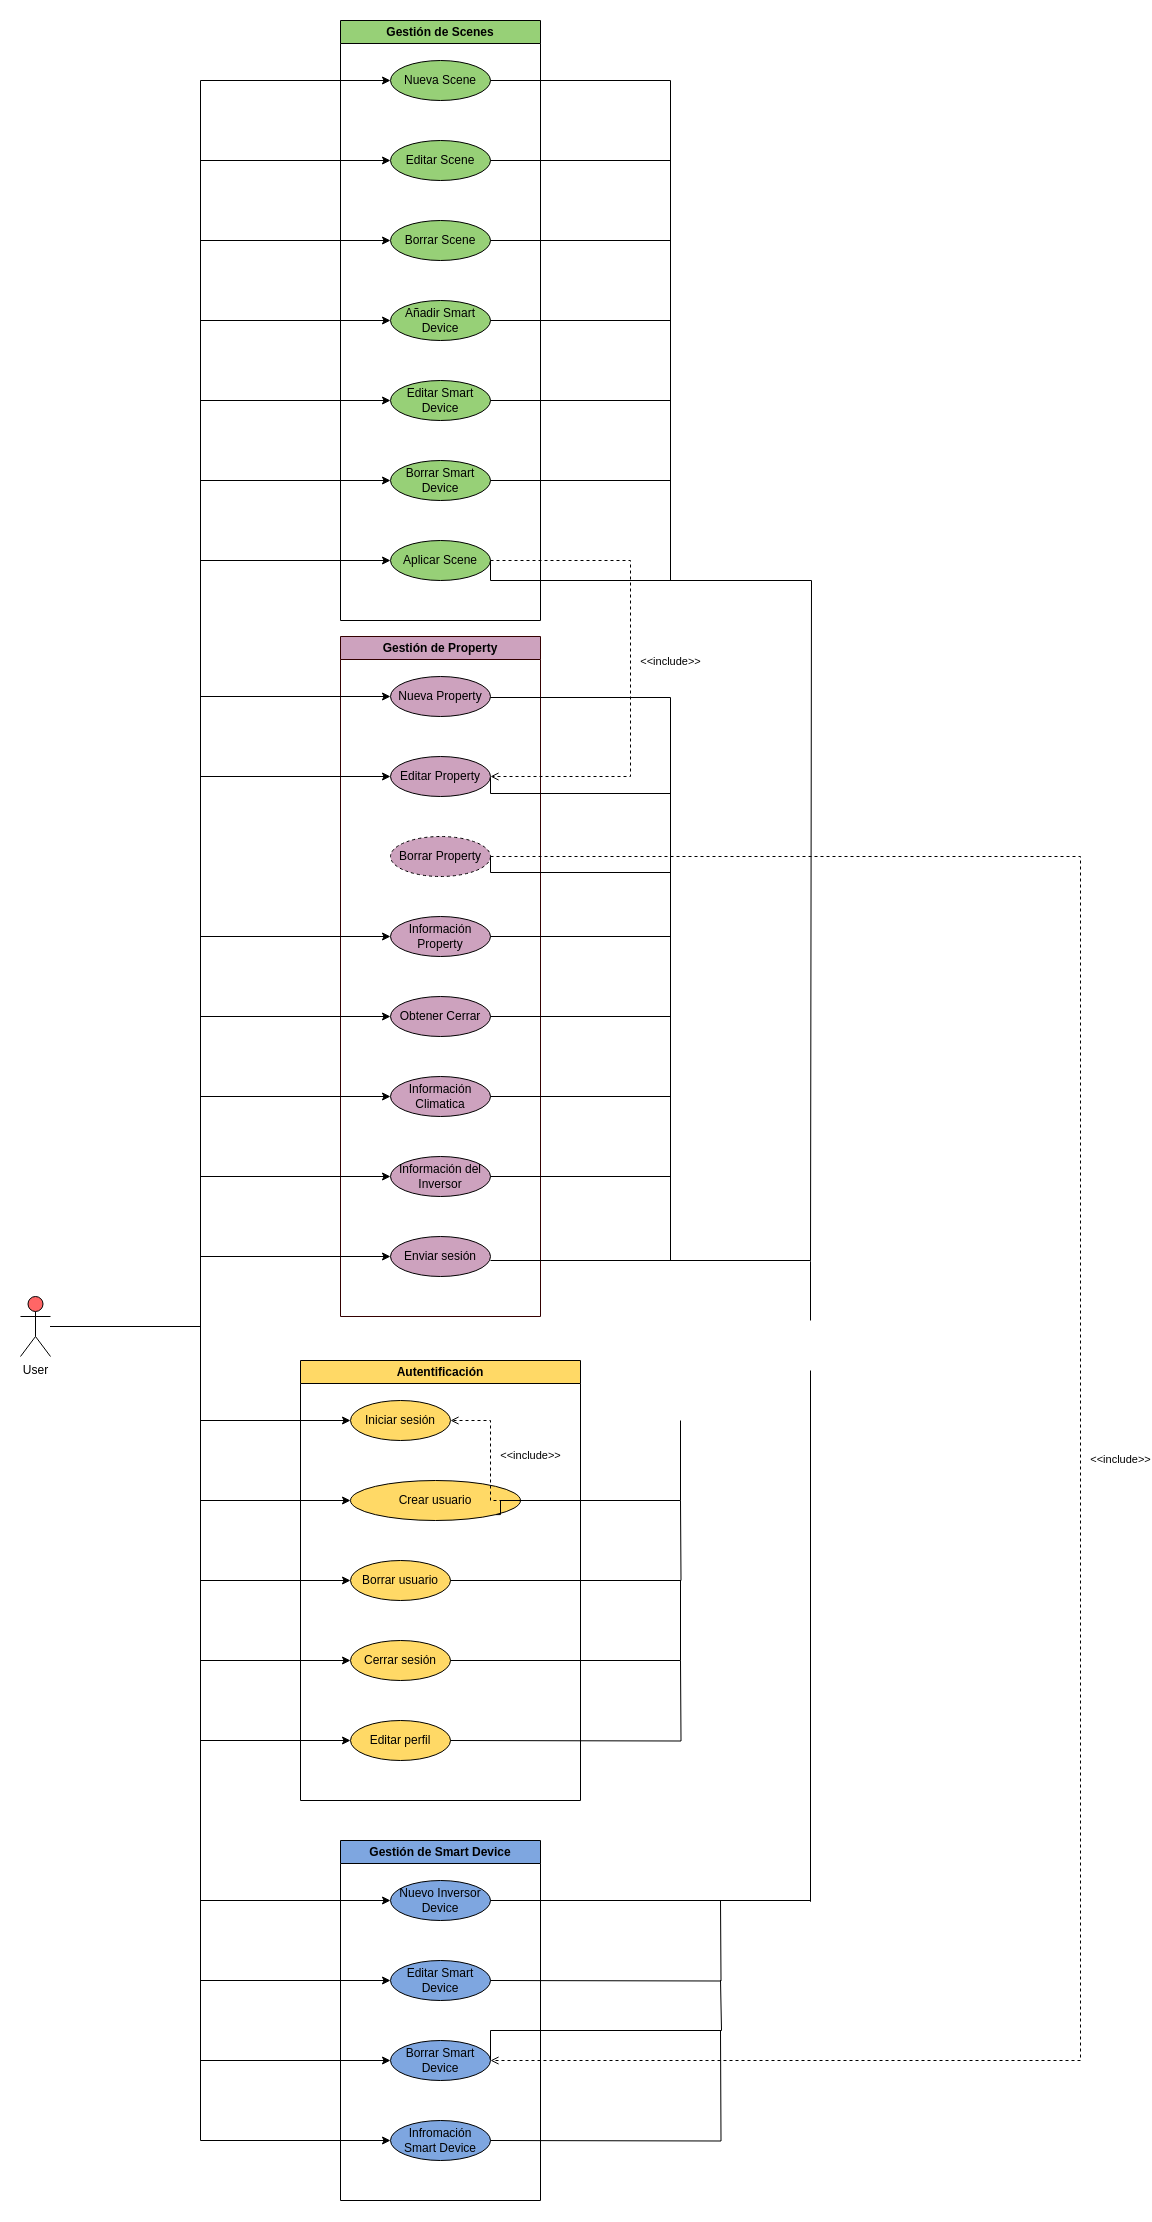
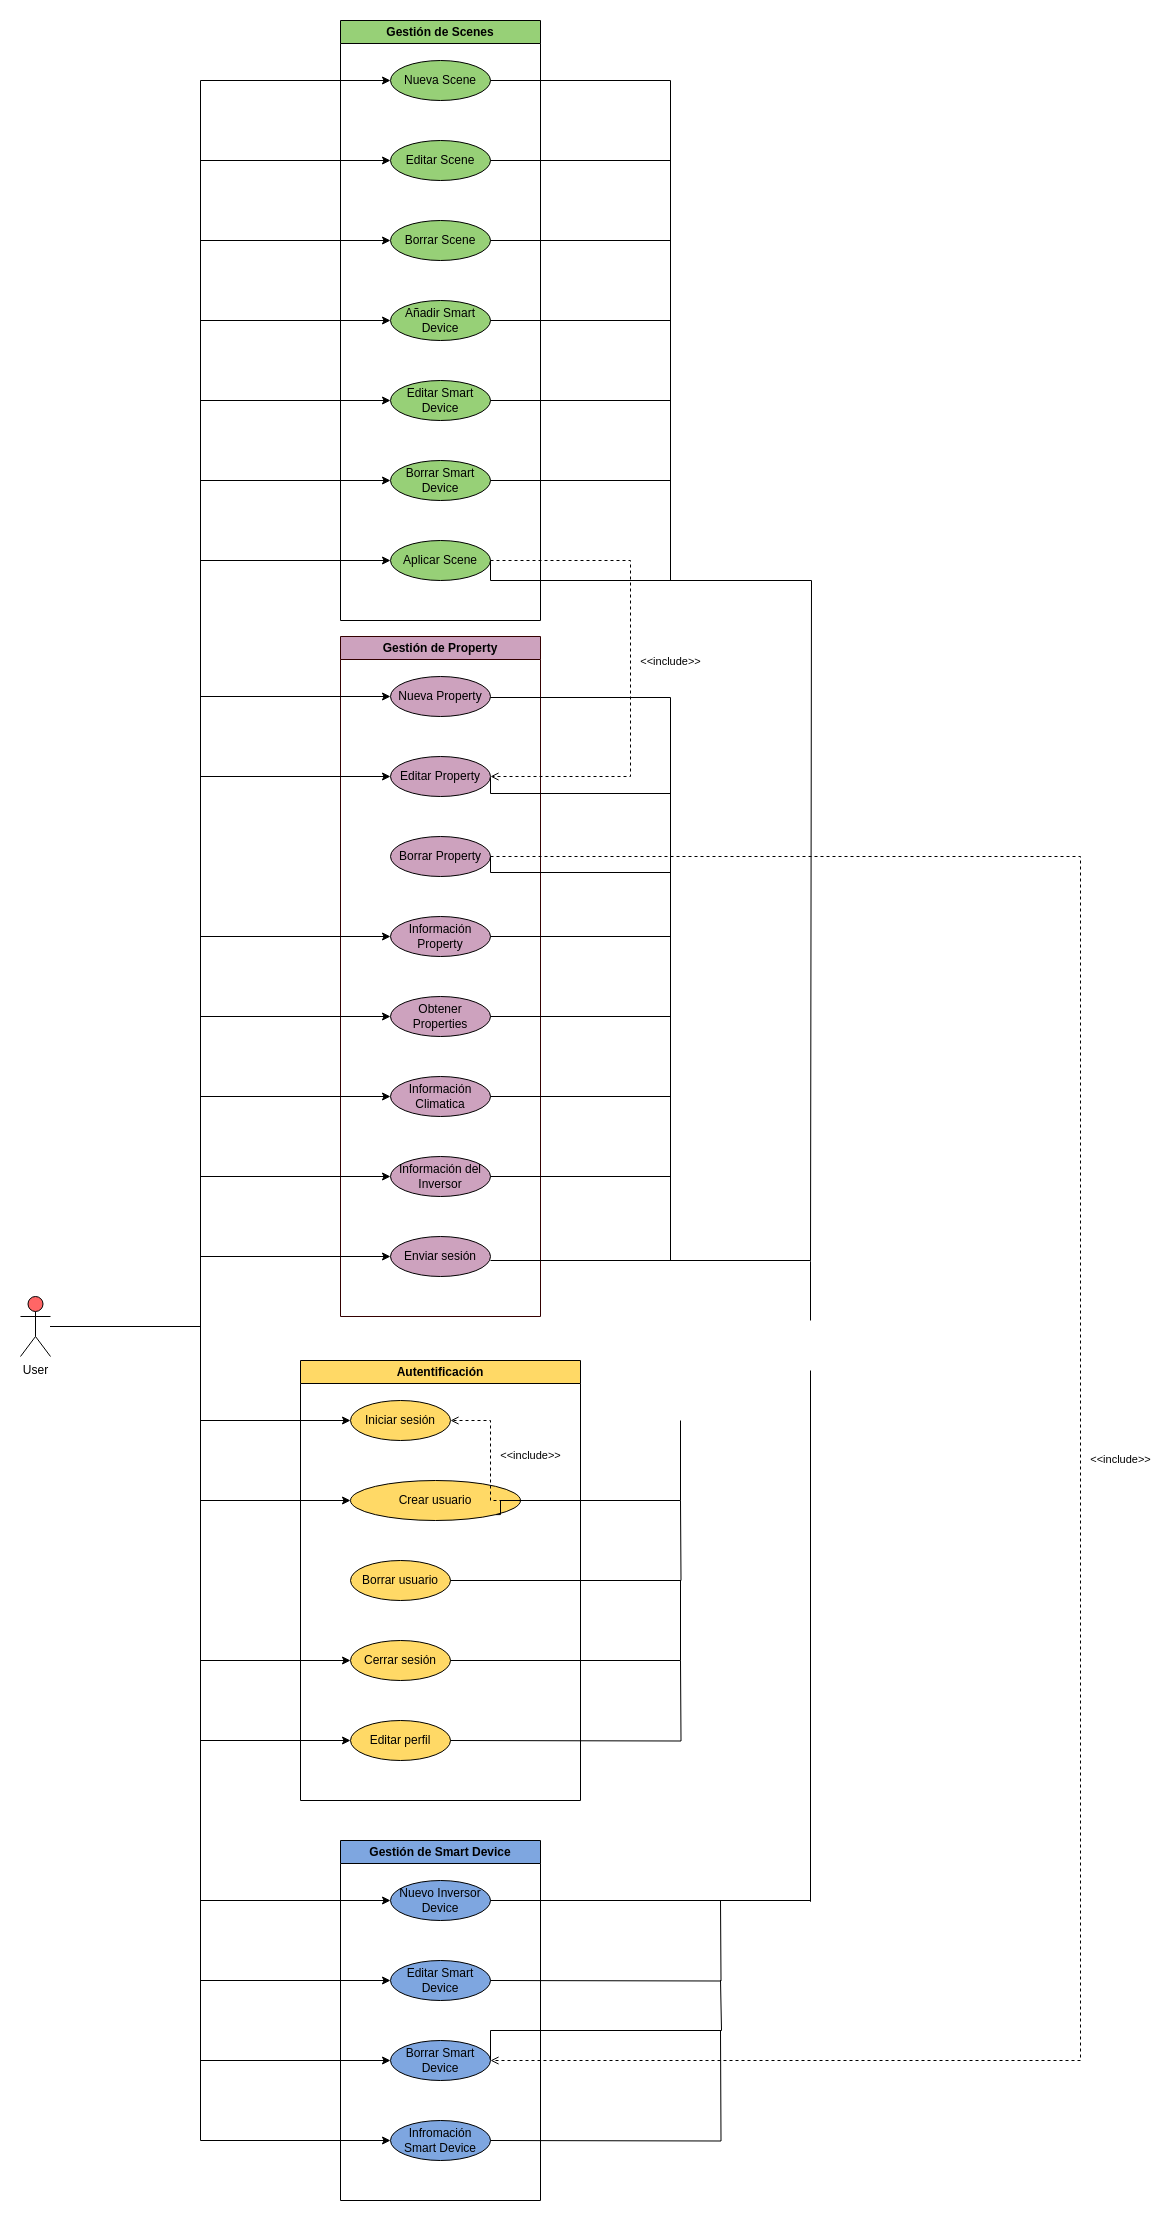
(441, 857) -> (441, 857)
(441, 1017) -> (441, 1017)
(273, 1581) -> none
